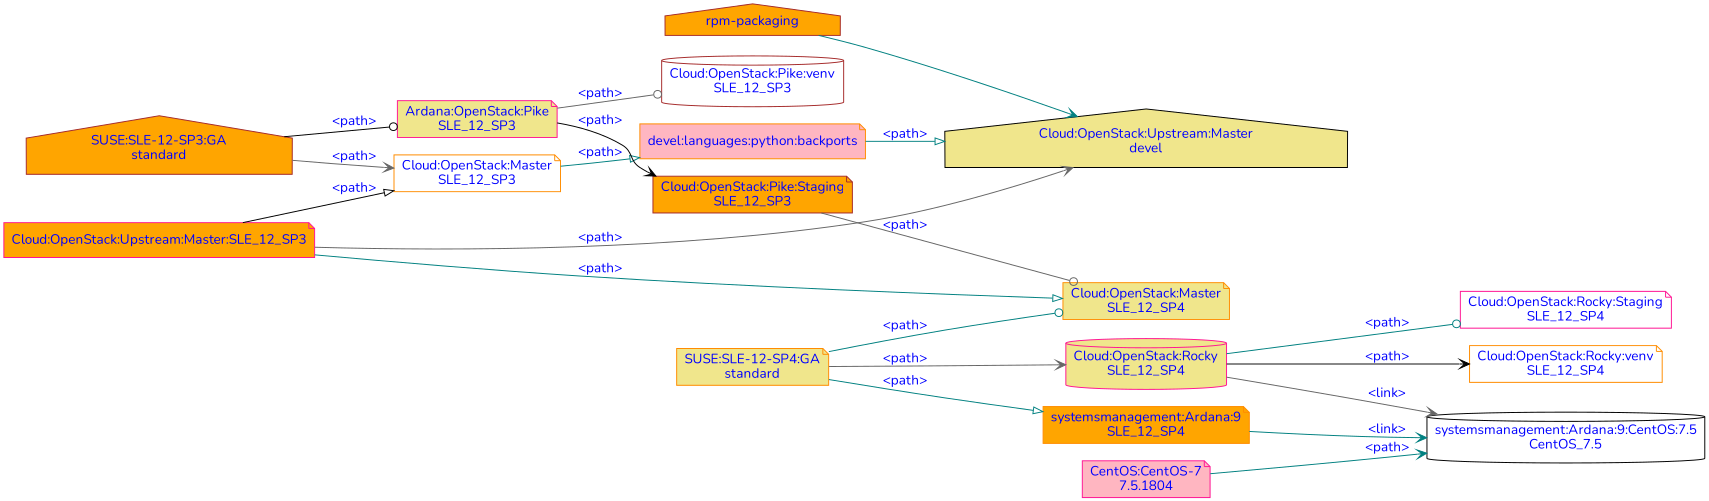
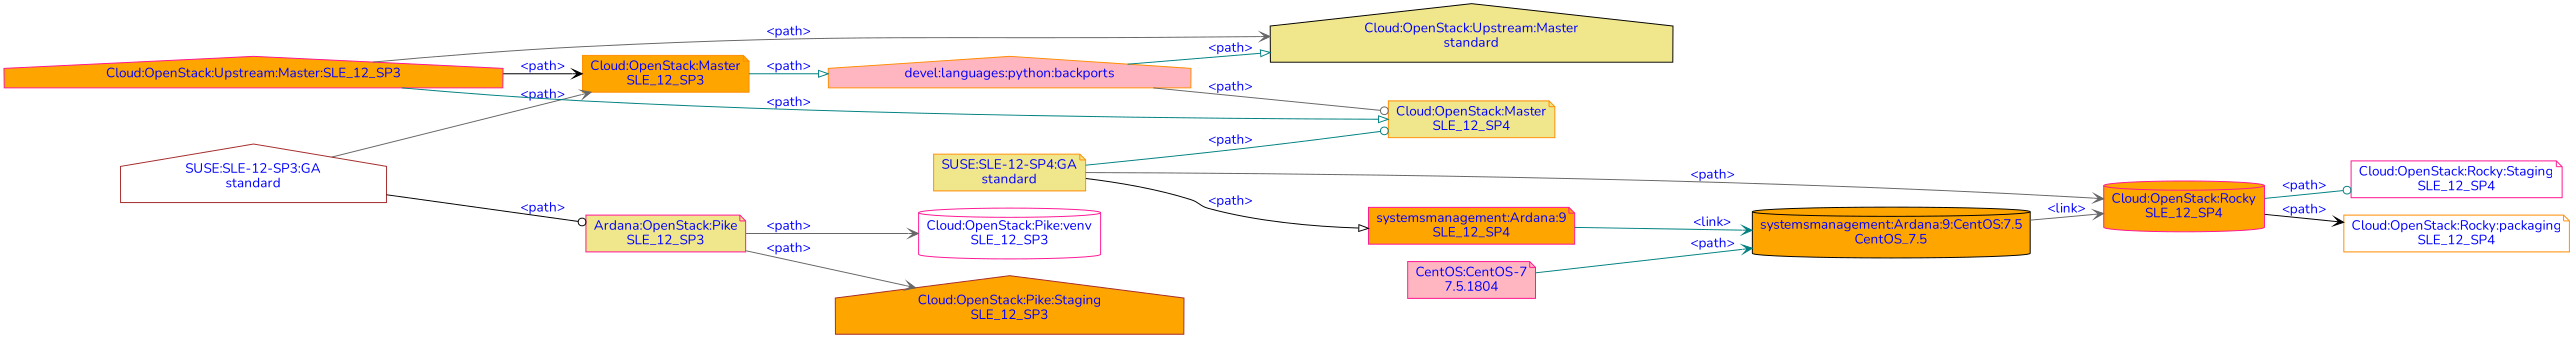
(753, 21) -> none
(753, 81) -> (1010, 234)
(605, 102) -> (827, 234)
(608, 138) -> (826, 268)
(753, 141) -> (1010, 74)
(1146, 141) -> (1472, 36)
(159, 148) -> (254, 176)
(477, 173) -> (666, 74)
(753, 195) -> (1010, 308)
(314, 208) -> (538, 74)
(159, 240) -> (254, 74)
(945, 247) -> (1267, 99)
(1146, 364) -> (2184, 206)
(1566, 364) -> (2457, 234)
(1327, 394) -> (2062, 217)
(931, 396) -> (1220, 211)
(1146, 425) -> (1472, 226)
(1566, 438) -> (1891, 233)
